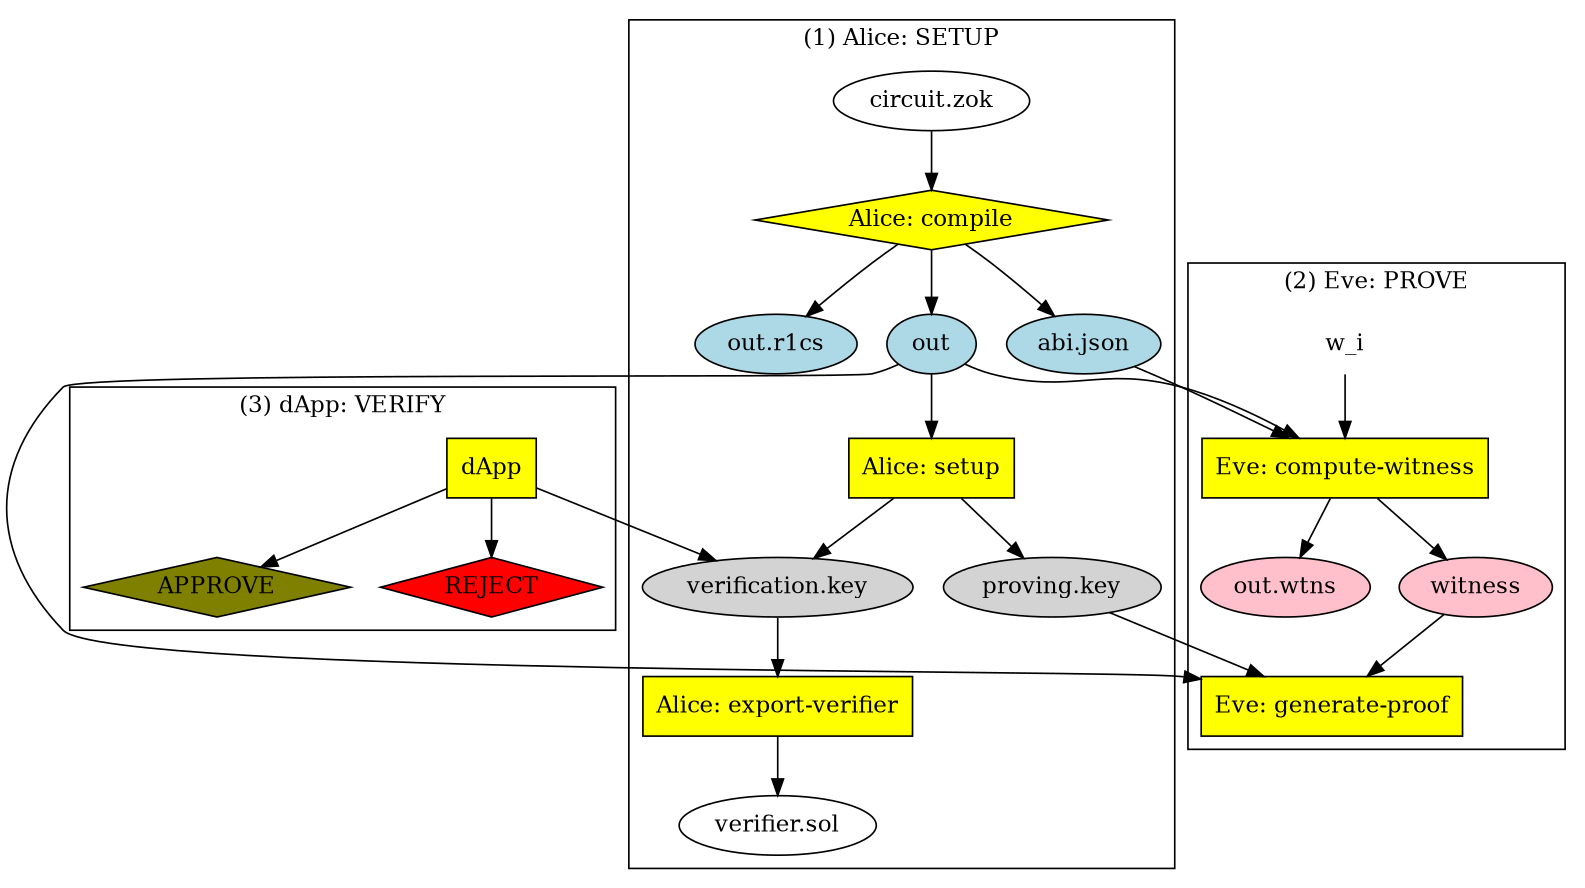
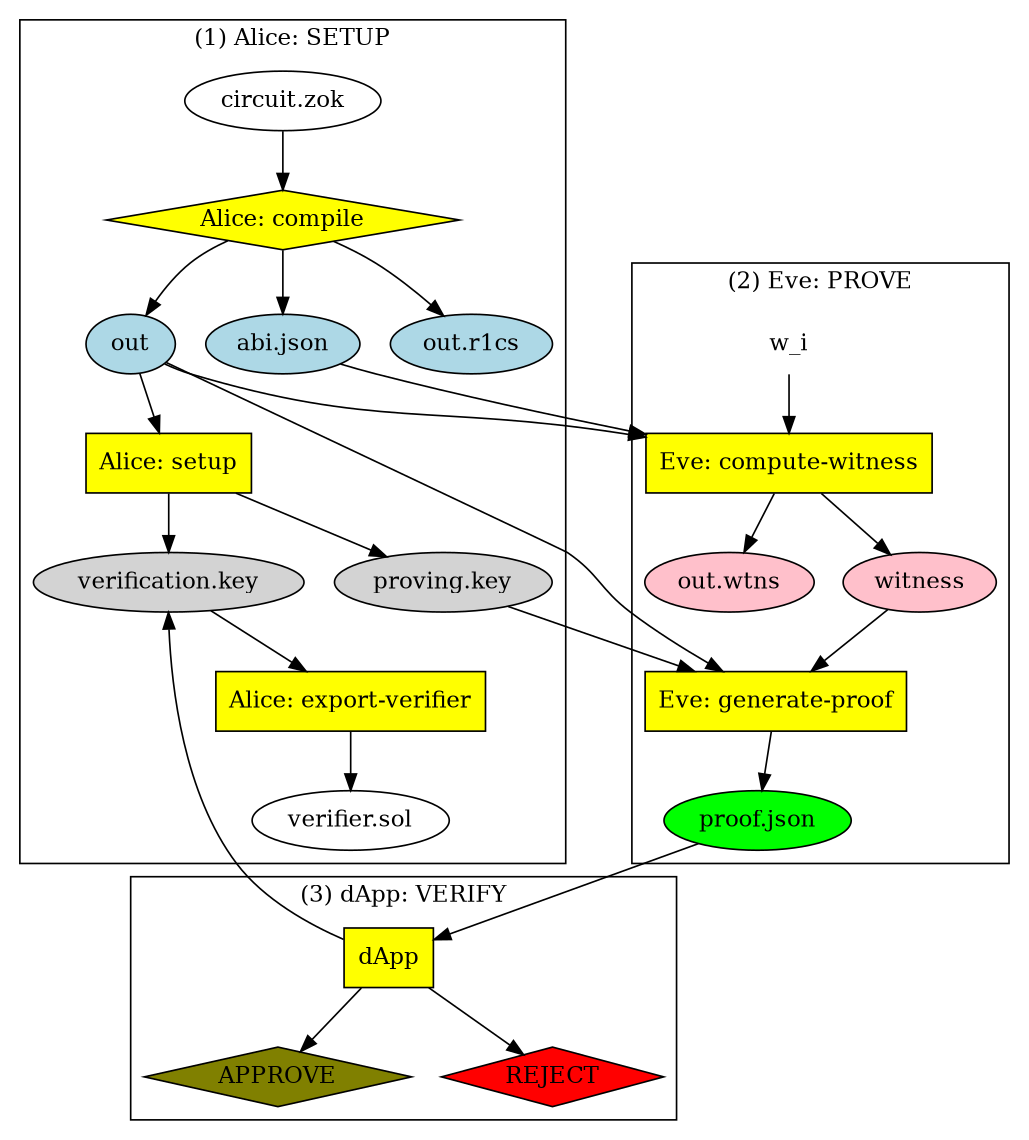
none -> (758, 820)
